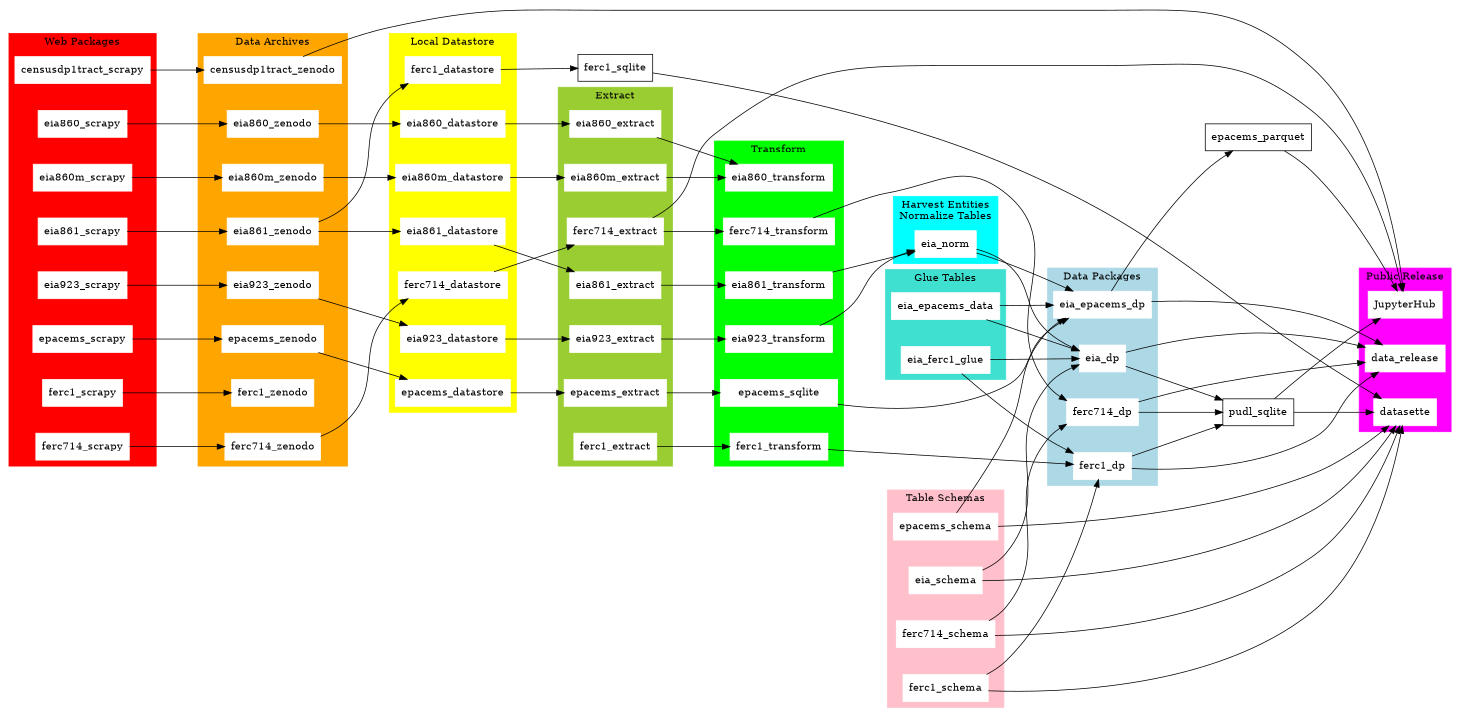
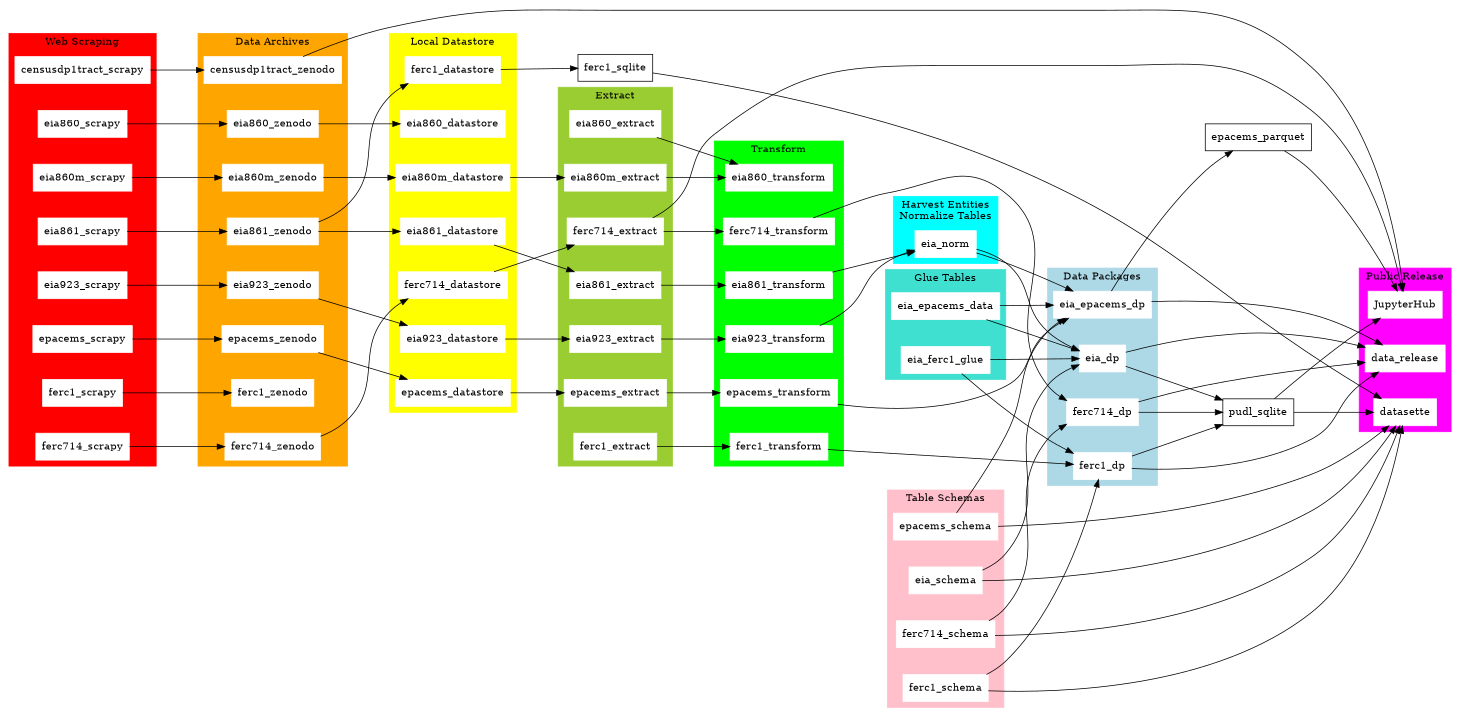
(83, 42) -> (83, 42)
(534, 124) -> none
(779, 393) -> (779, 393)
